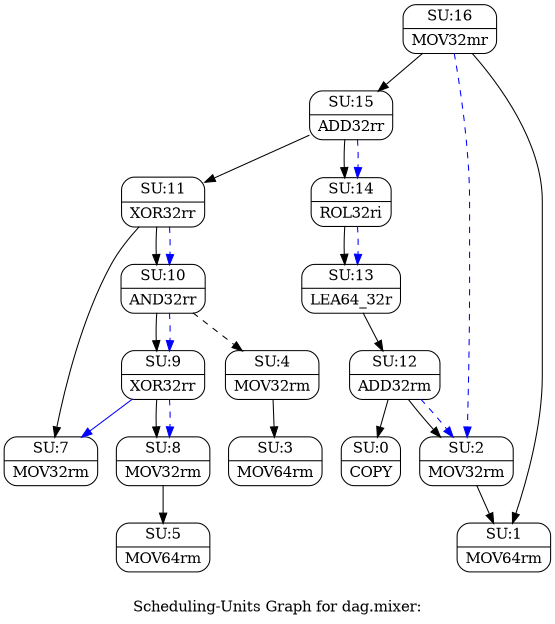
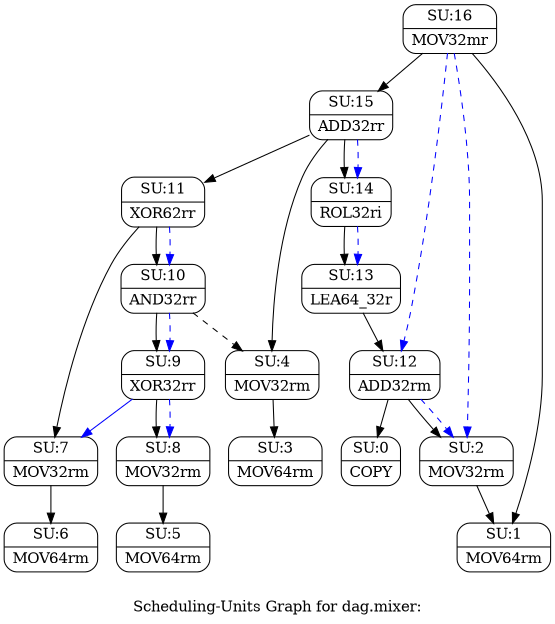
none -> (430, 198)
(163, 214) -> (163, 214)
none -> (284, 235)
none -> (51, 547)
